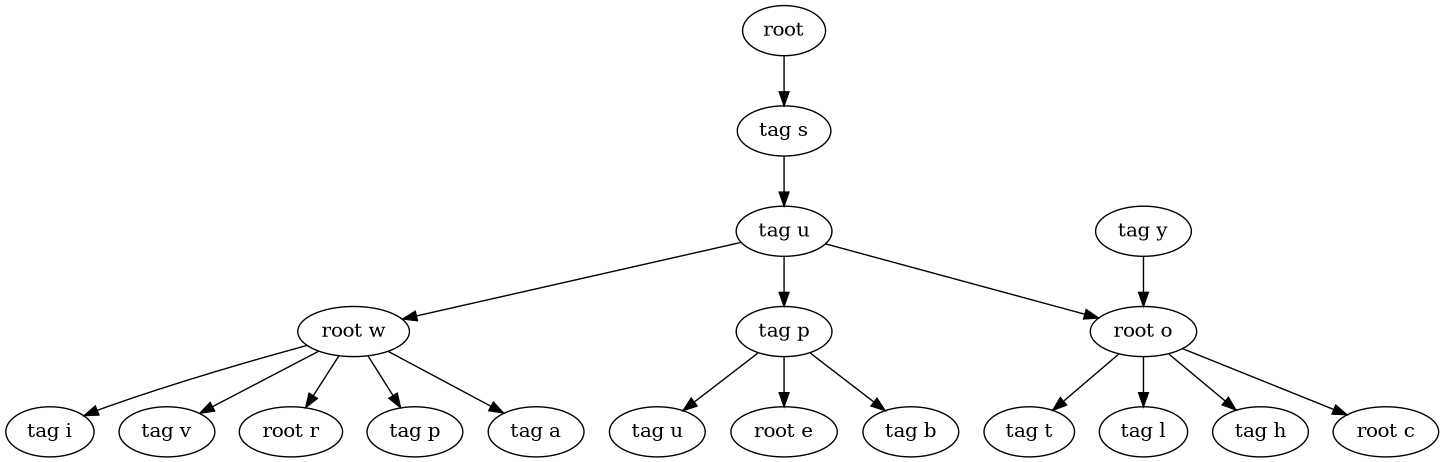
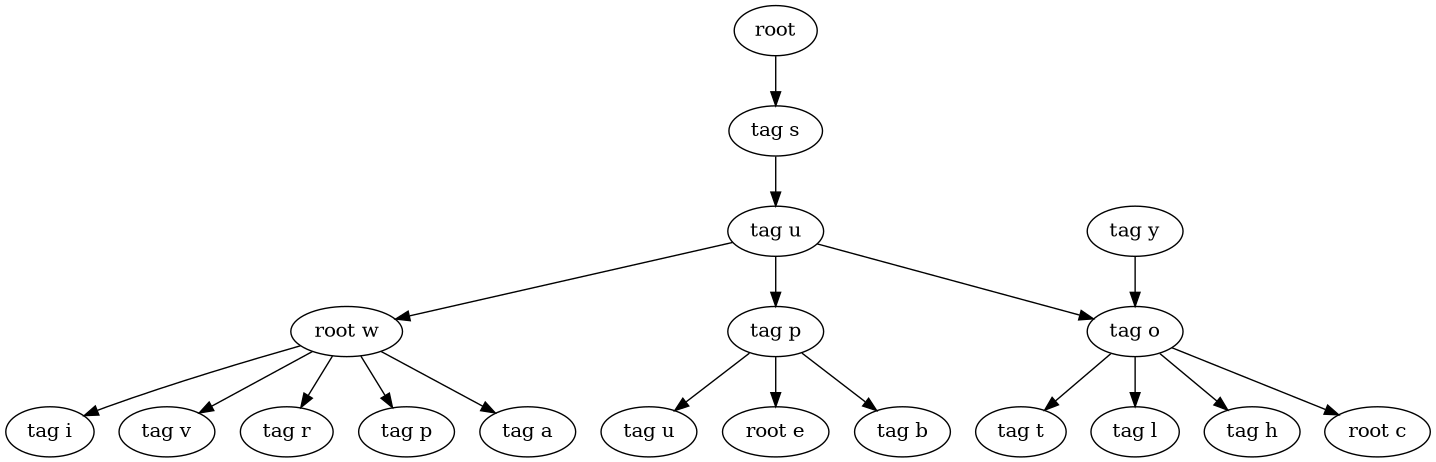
(1143, 332) -> (1135, 332)
(291, 432) -> (287, 432)
